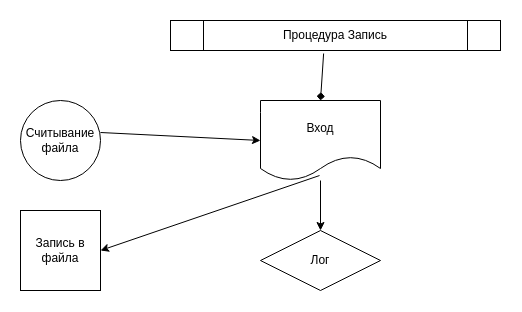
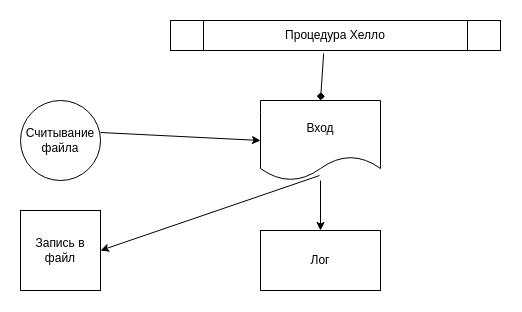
(336, 36) -> (336, 36)
(61, 251) -> (61, 251)
(321, 261) -> (321, 261)
